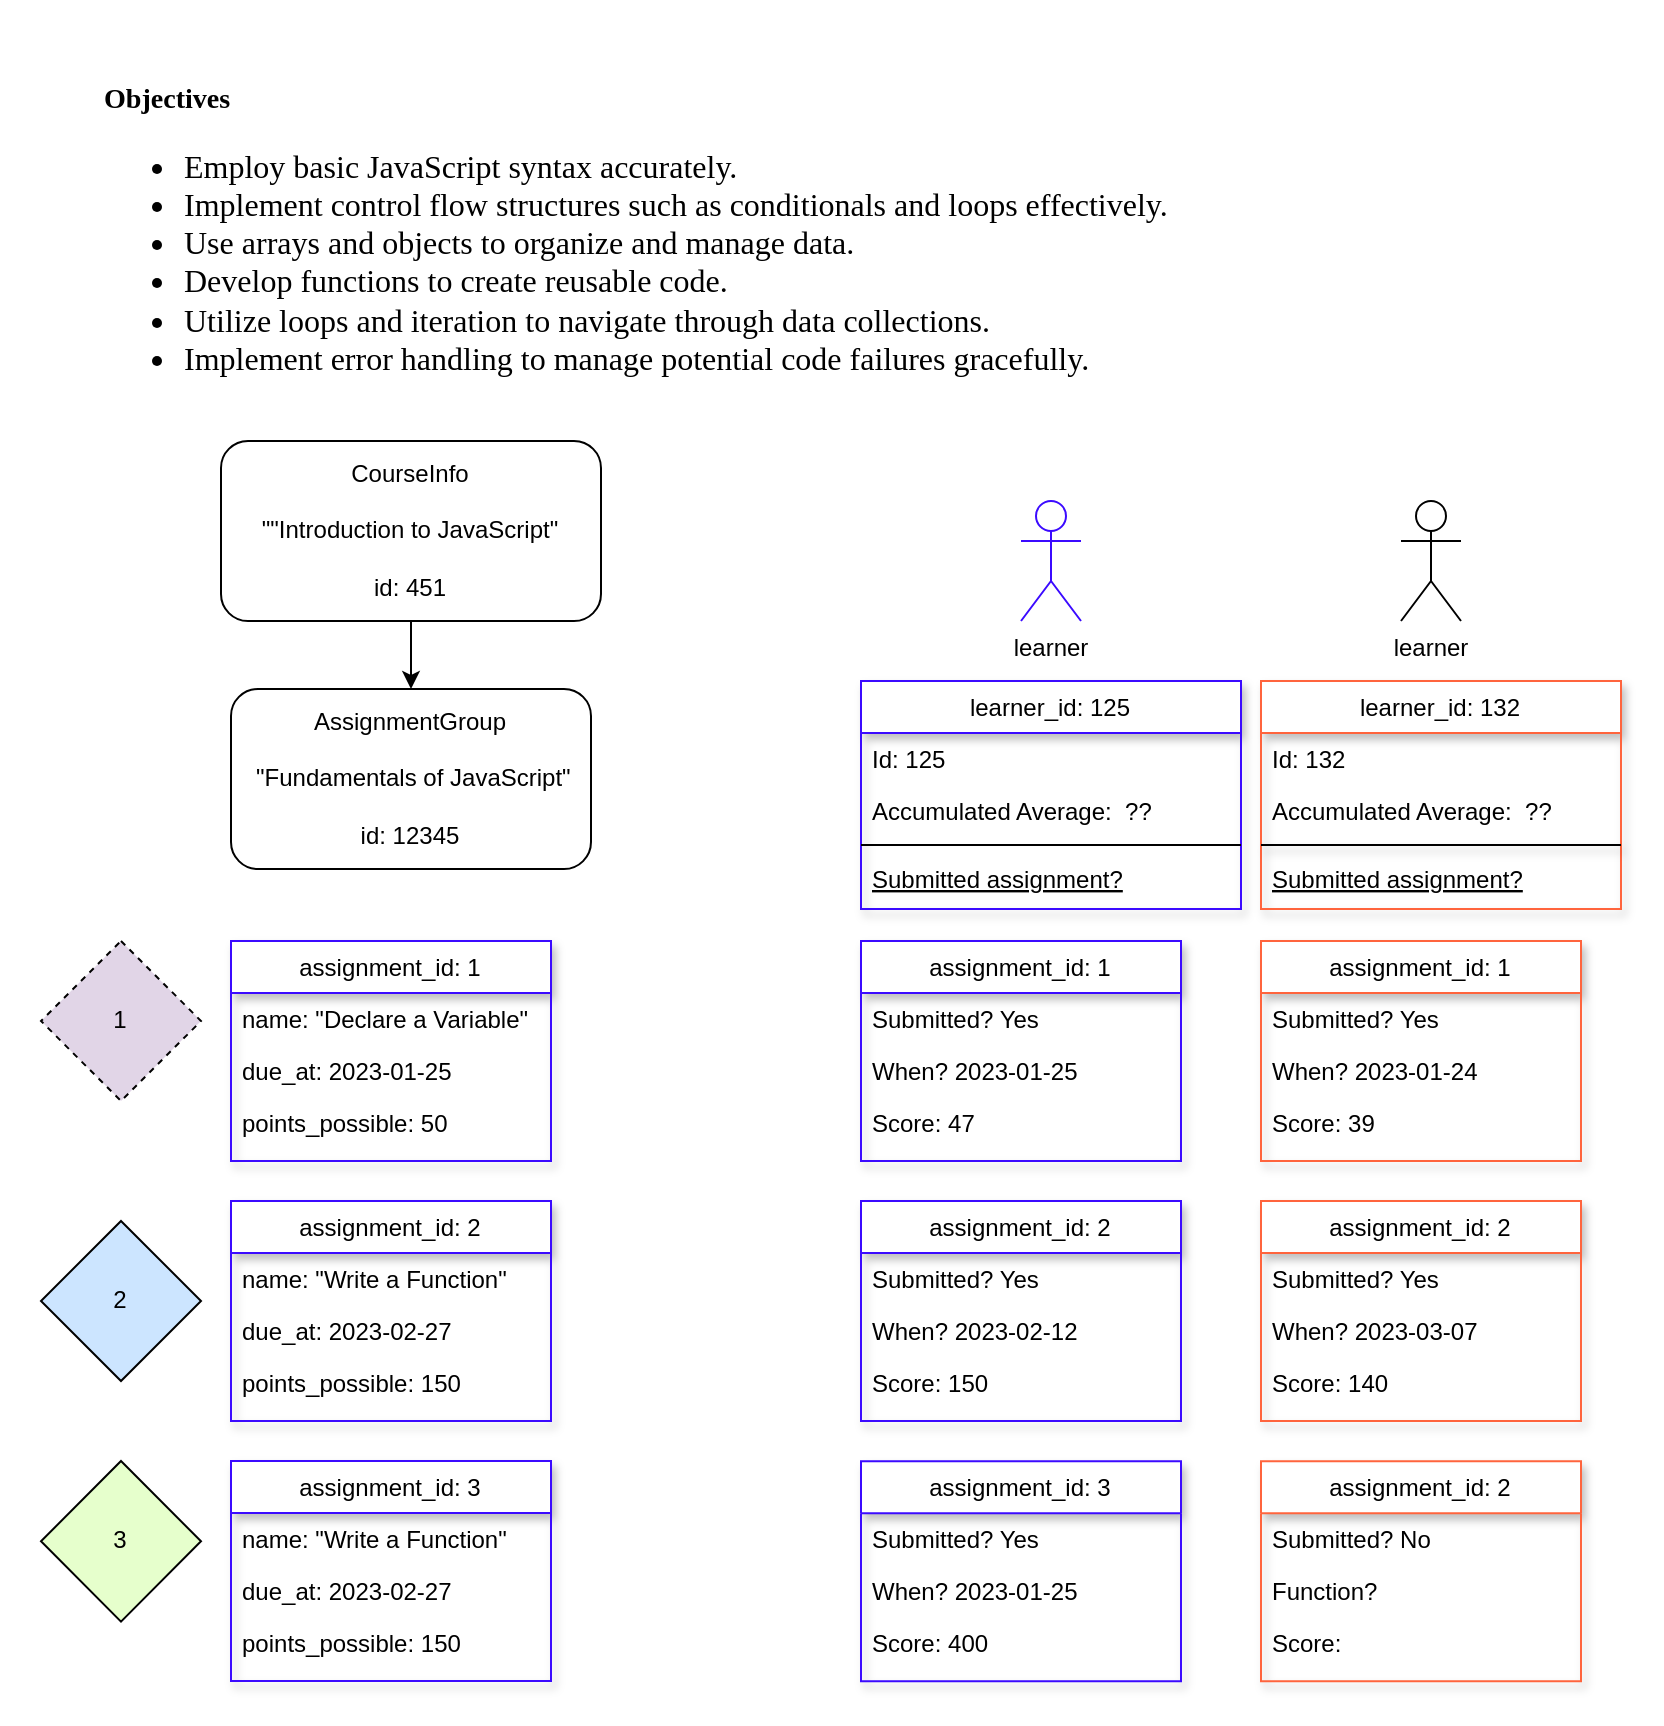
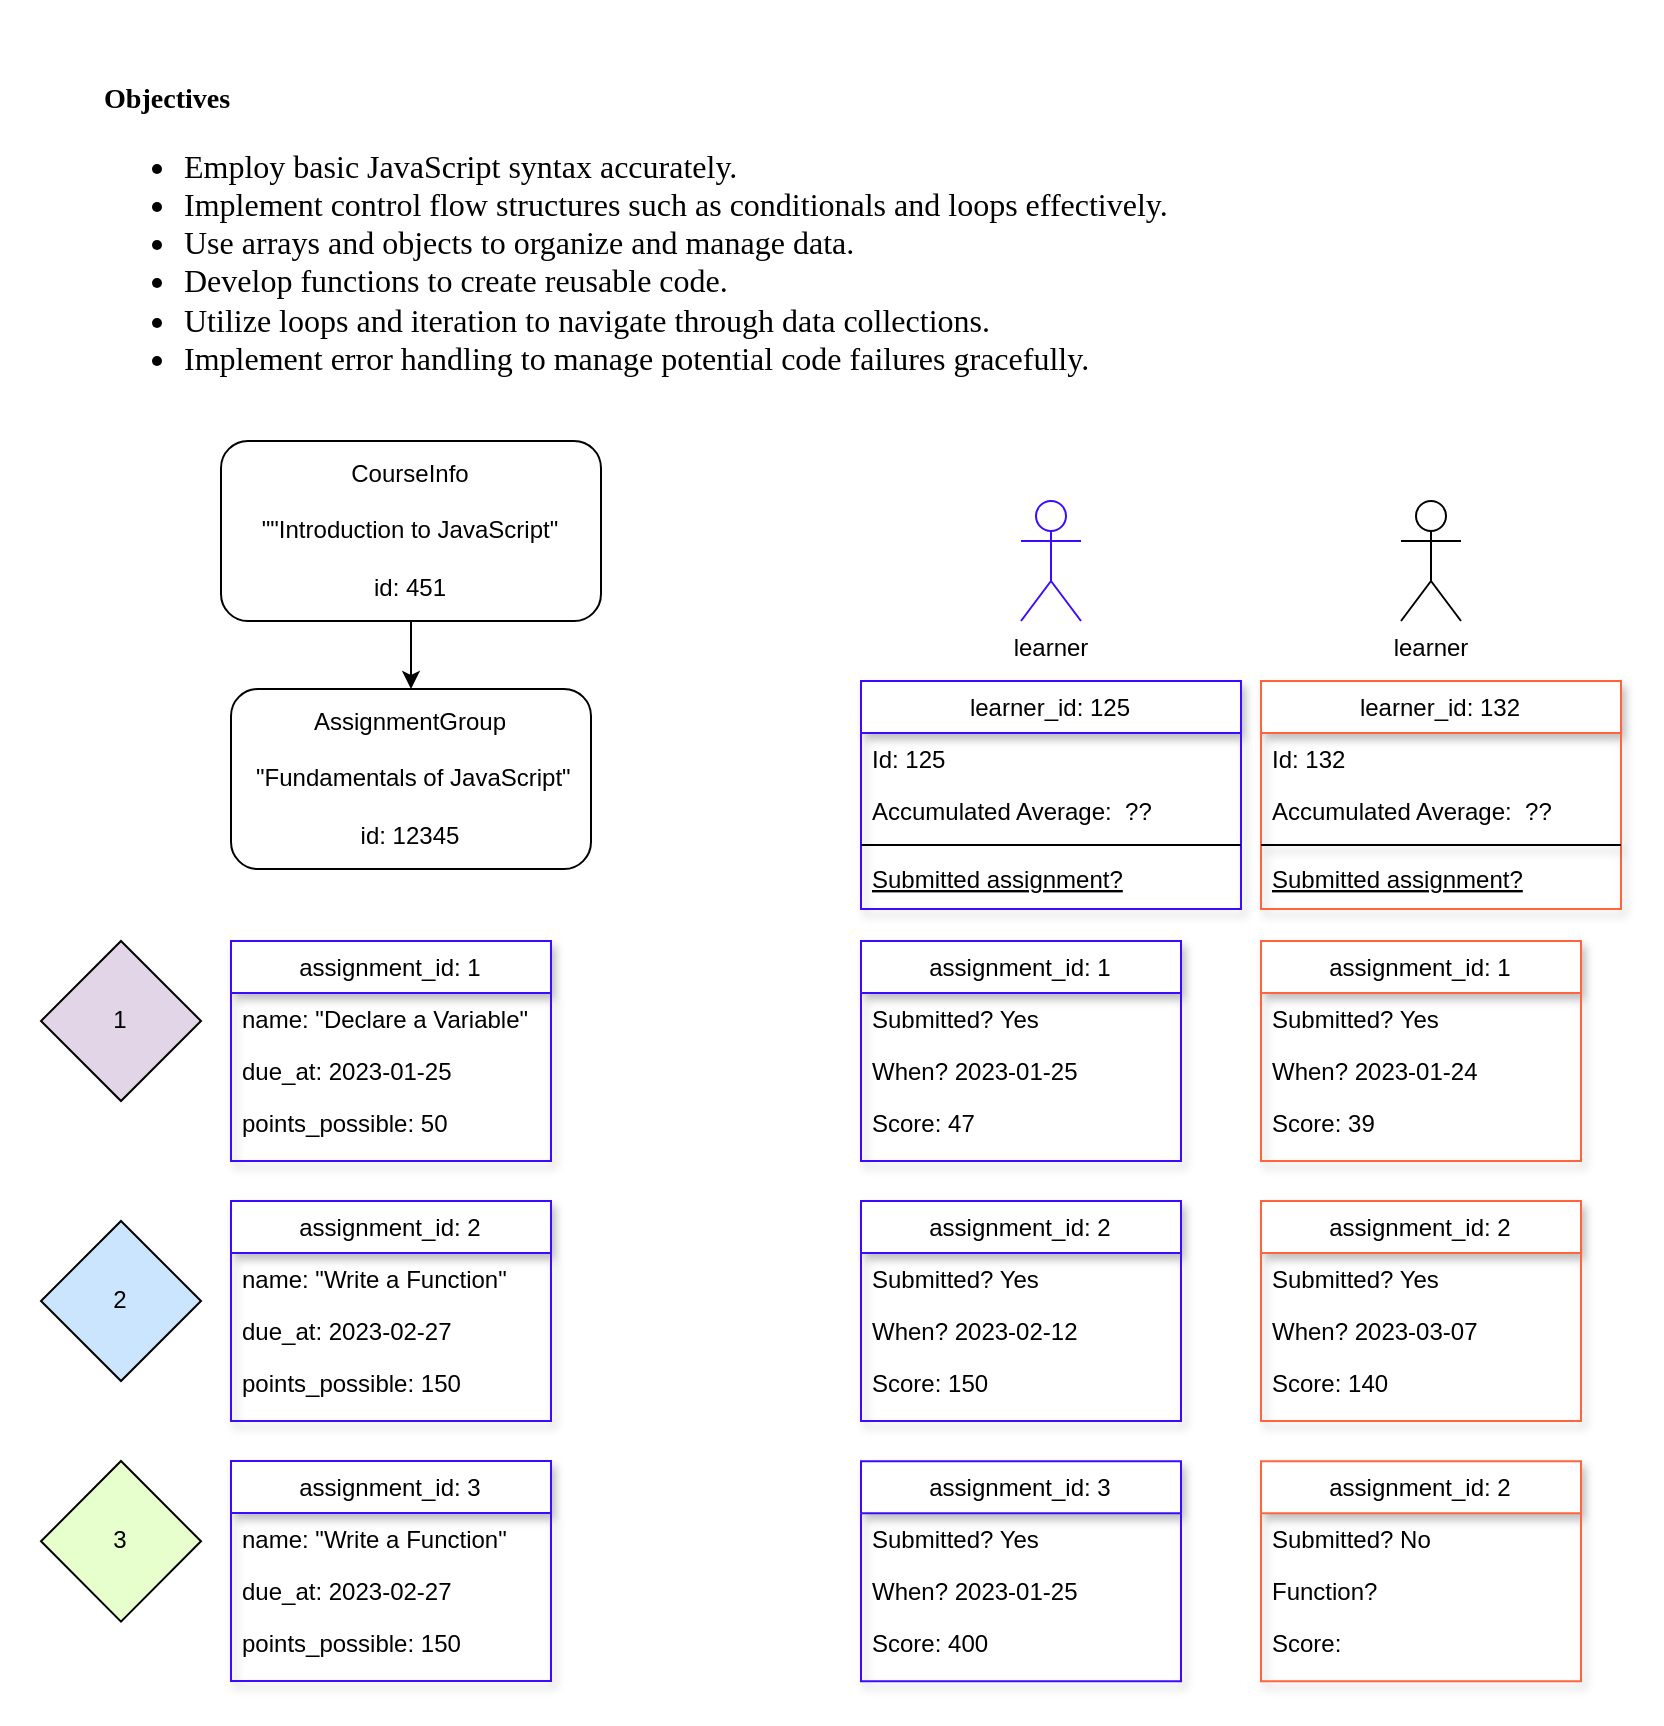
(121, 1021) -> (121, 1021)
